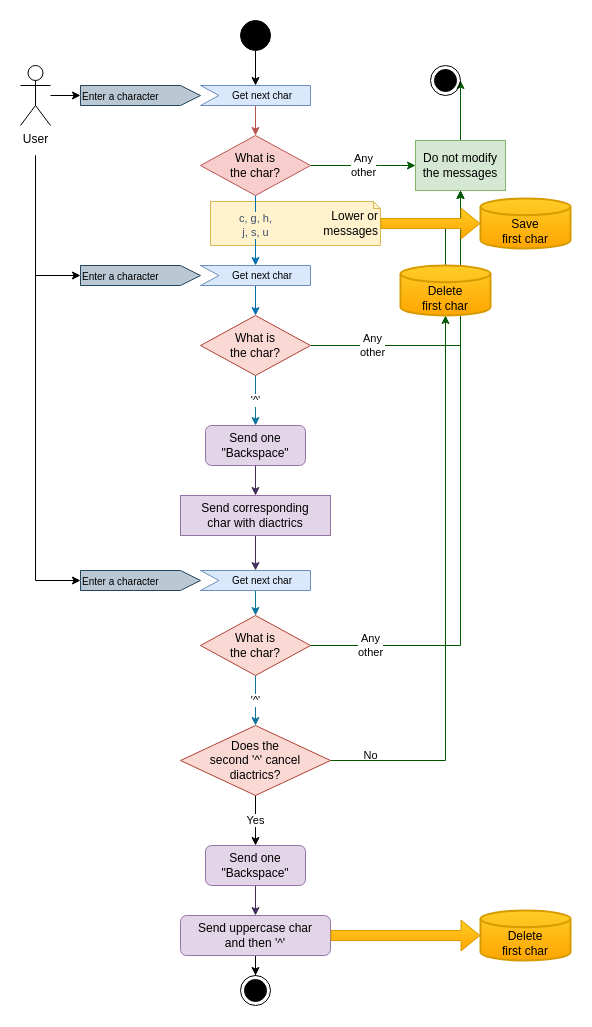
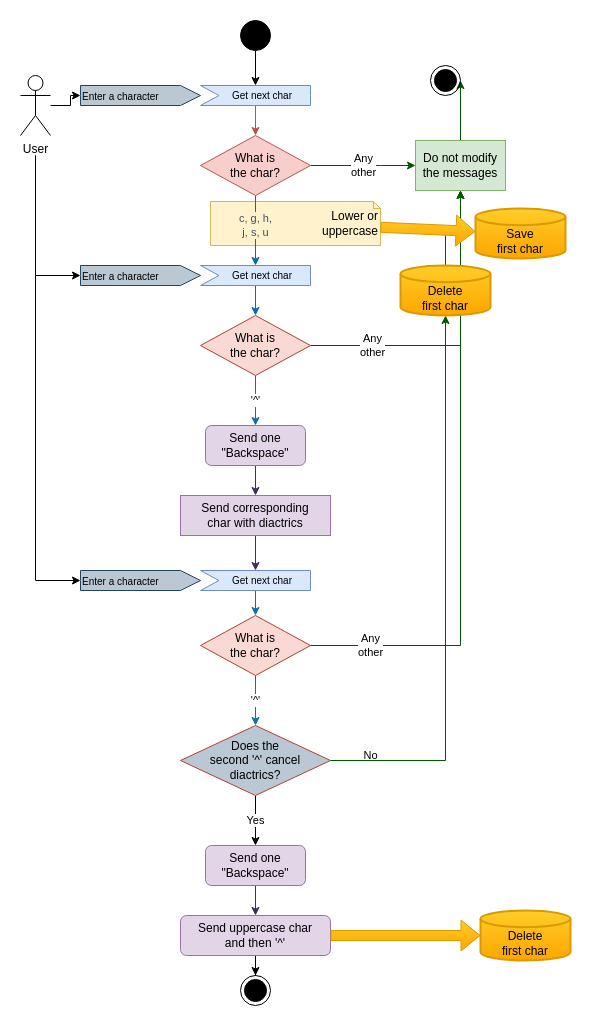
(36, 96) -> (36, 106)
(352, 224) -> (348, 224)
(526, 224) -> (521, 234)
(256, 761) -> (256, 761)
